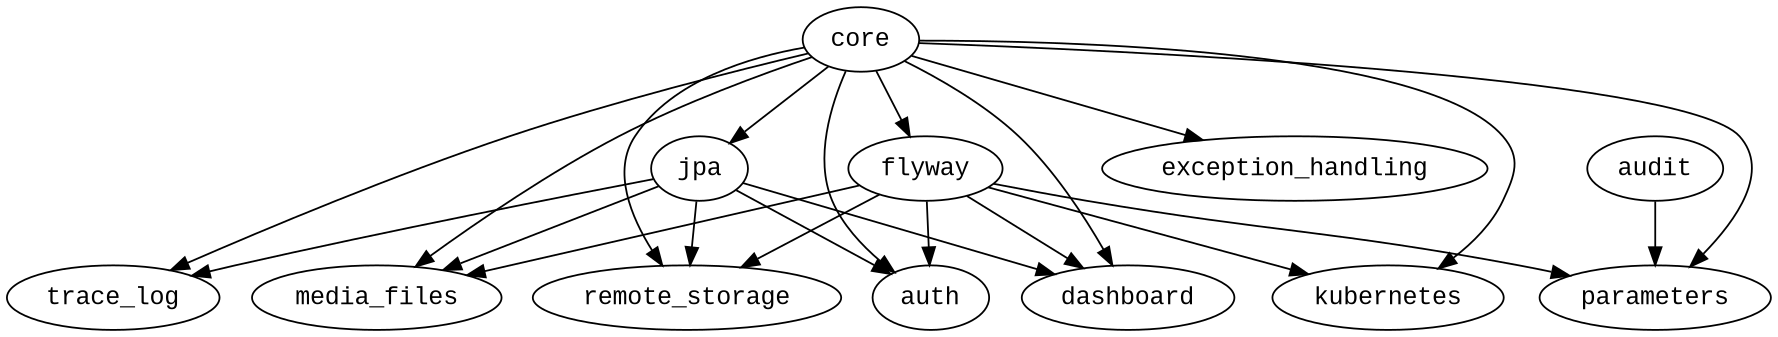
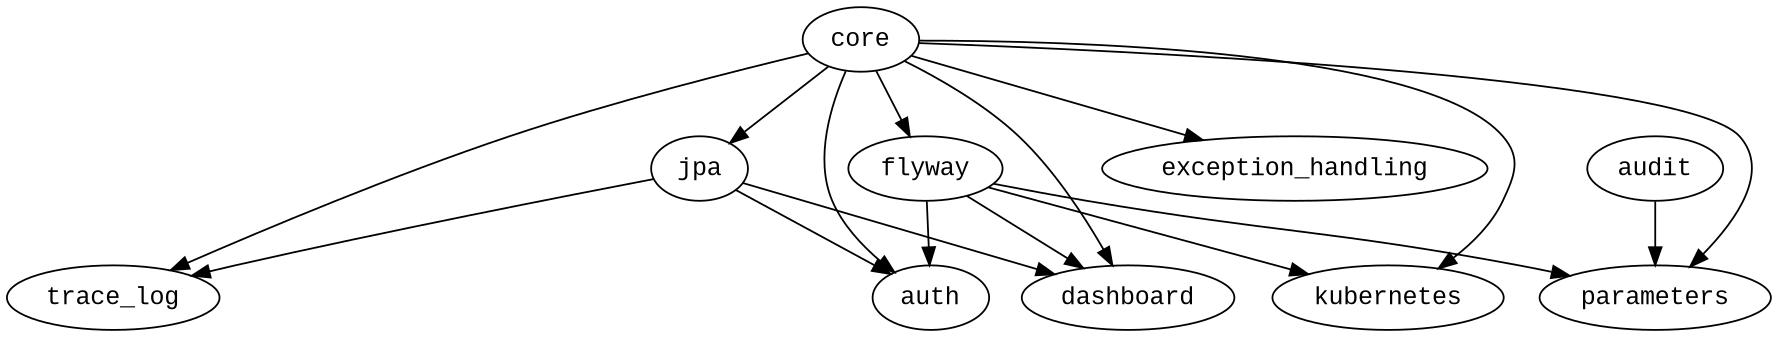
(377, 298) -> none
(687, 298) -> none
